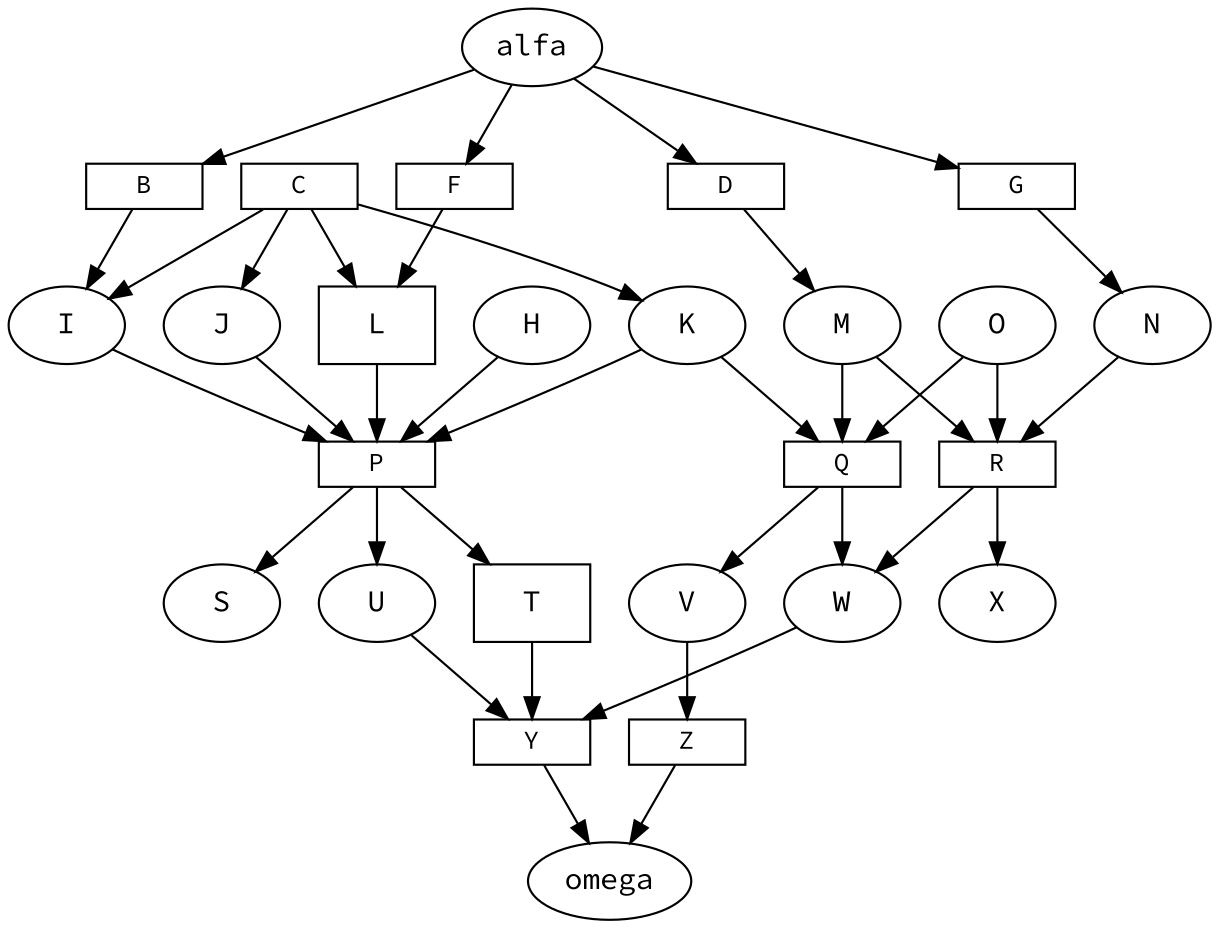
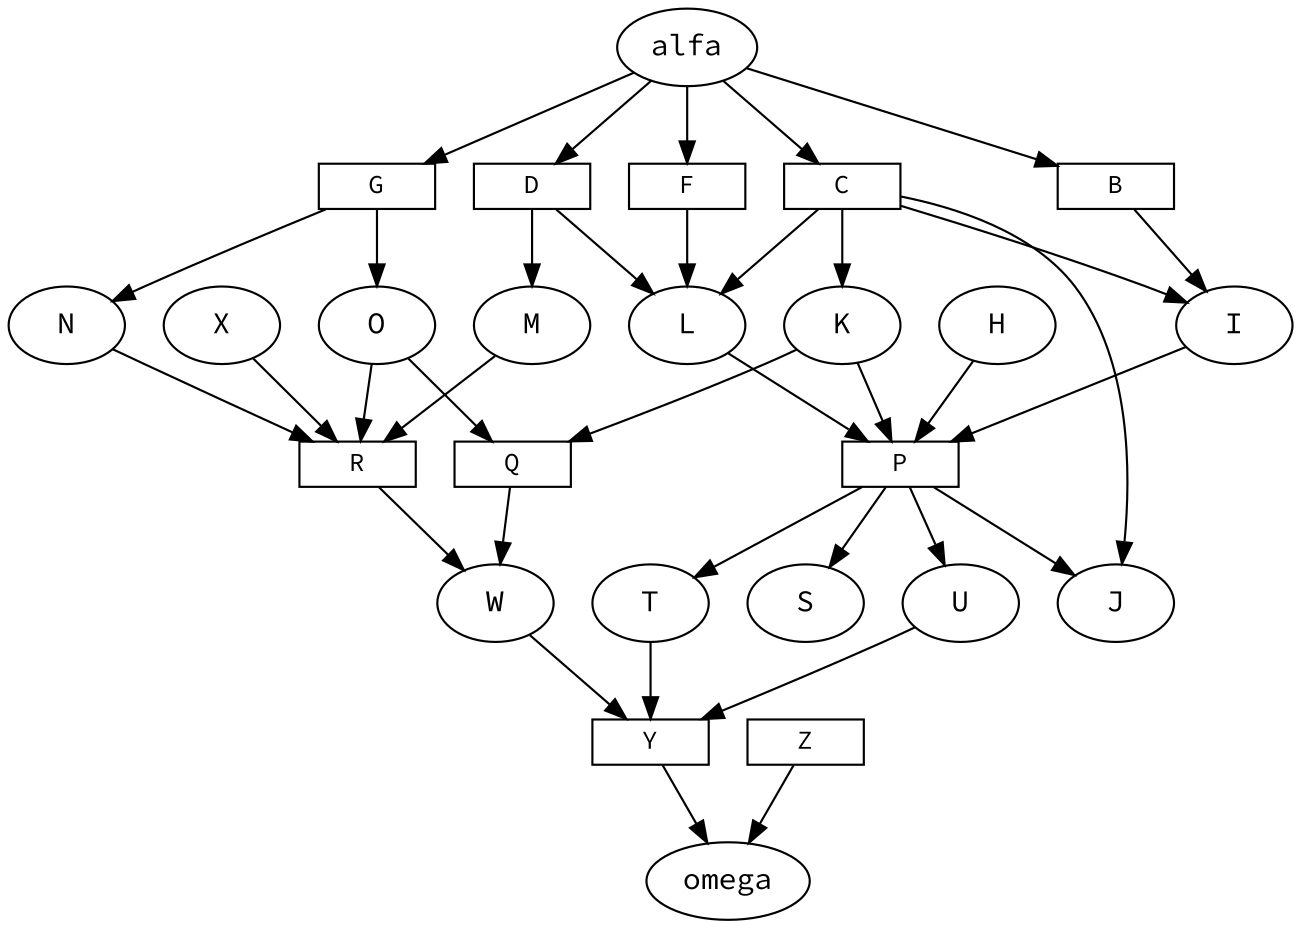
none -> (763, 115)
none -> (377, 237)
none -> (596, 244)
(377, 325) -> (687, 325)
(296, 392) -> (995, 526)
(842, 392) -> none
(997, 515) -> (287, 392)
(532, 603) -> (651, 603)
(687, 603) -> none
